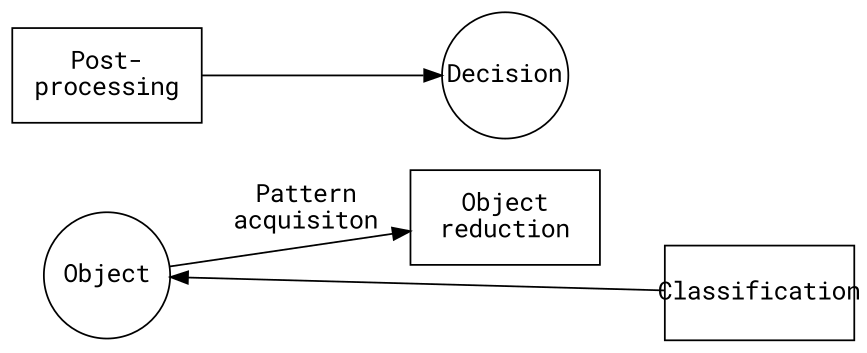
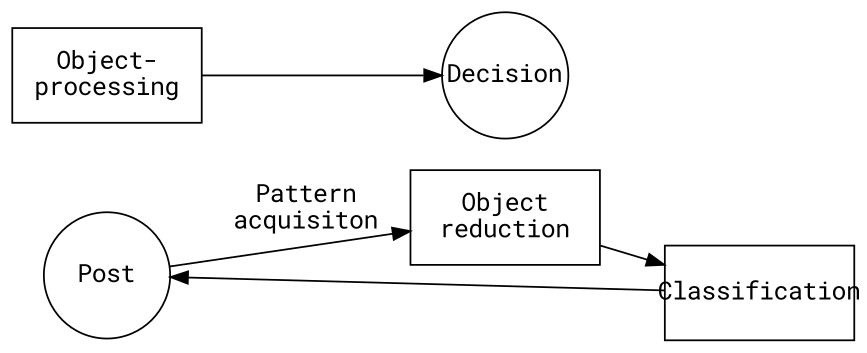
(107, 75) -> (107, 75)
none -> (624, 253)
(107, 275) -> (107, 275)
